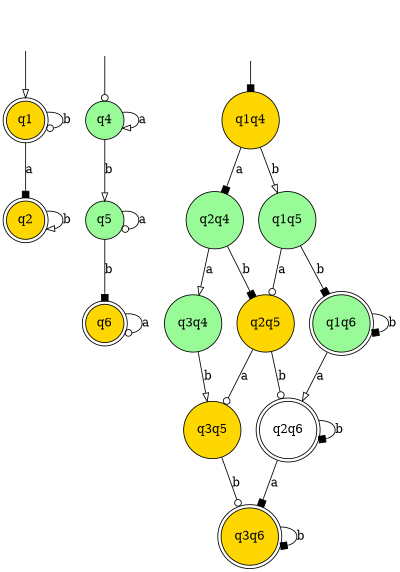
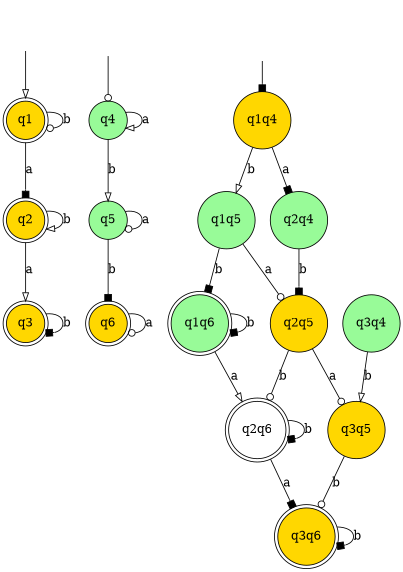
(205, 268) -> none
none -> (26, 323)
